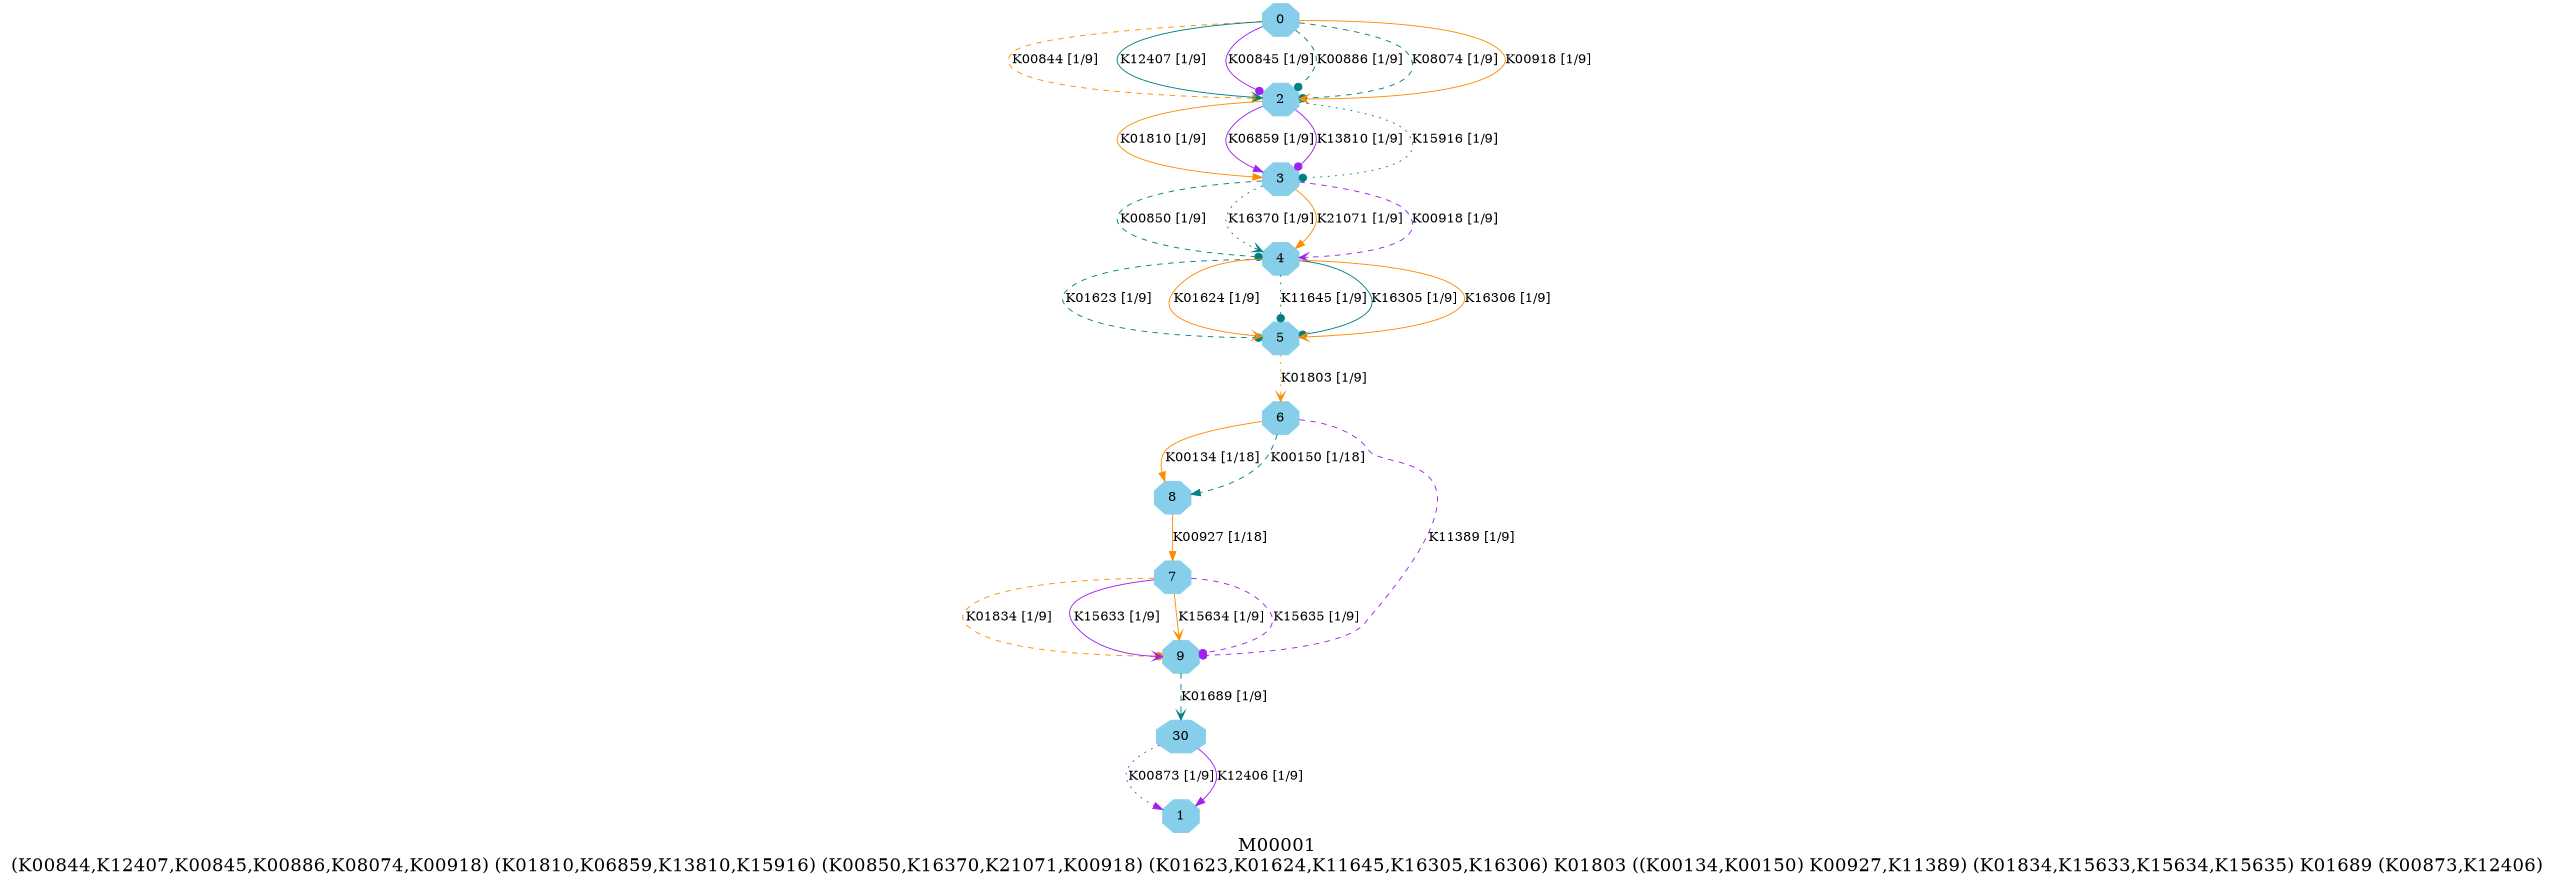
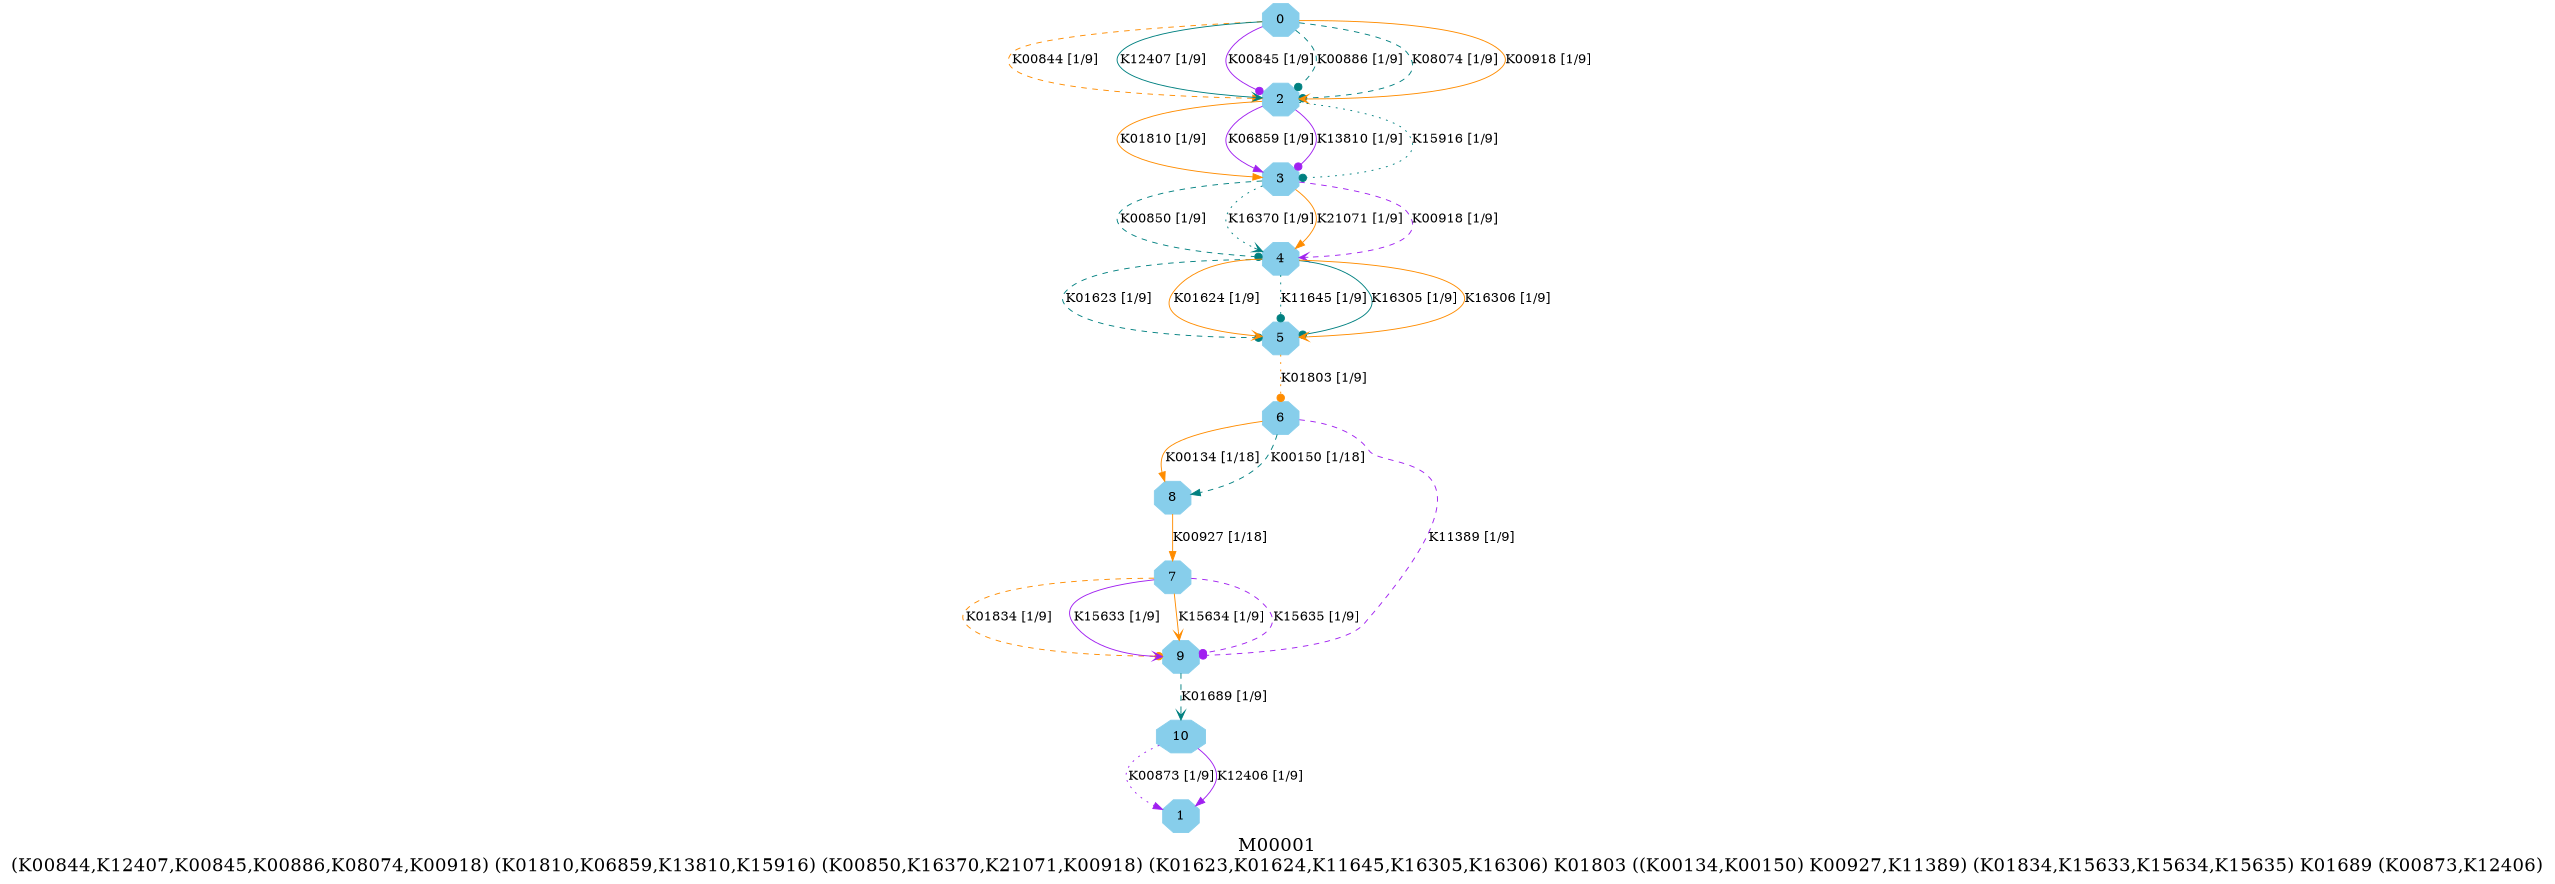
(1281, 373) -> (1281, 374)
(1181, 737) -> (1181, 737)
